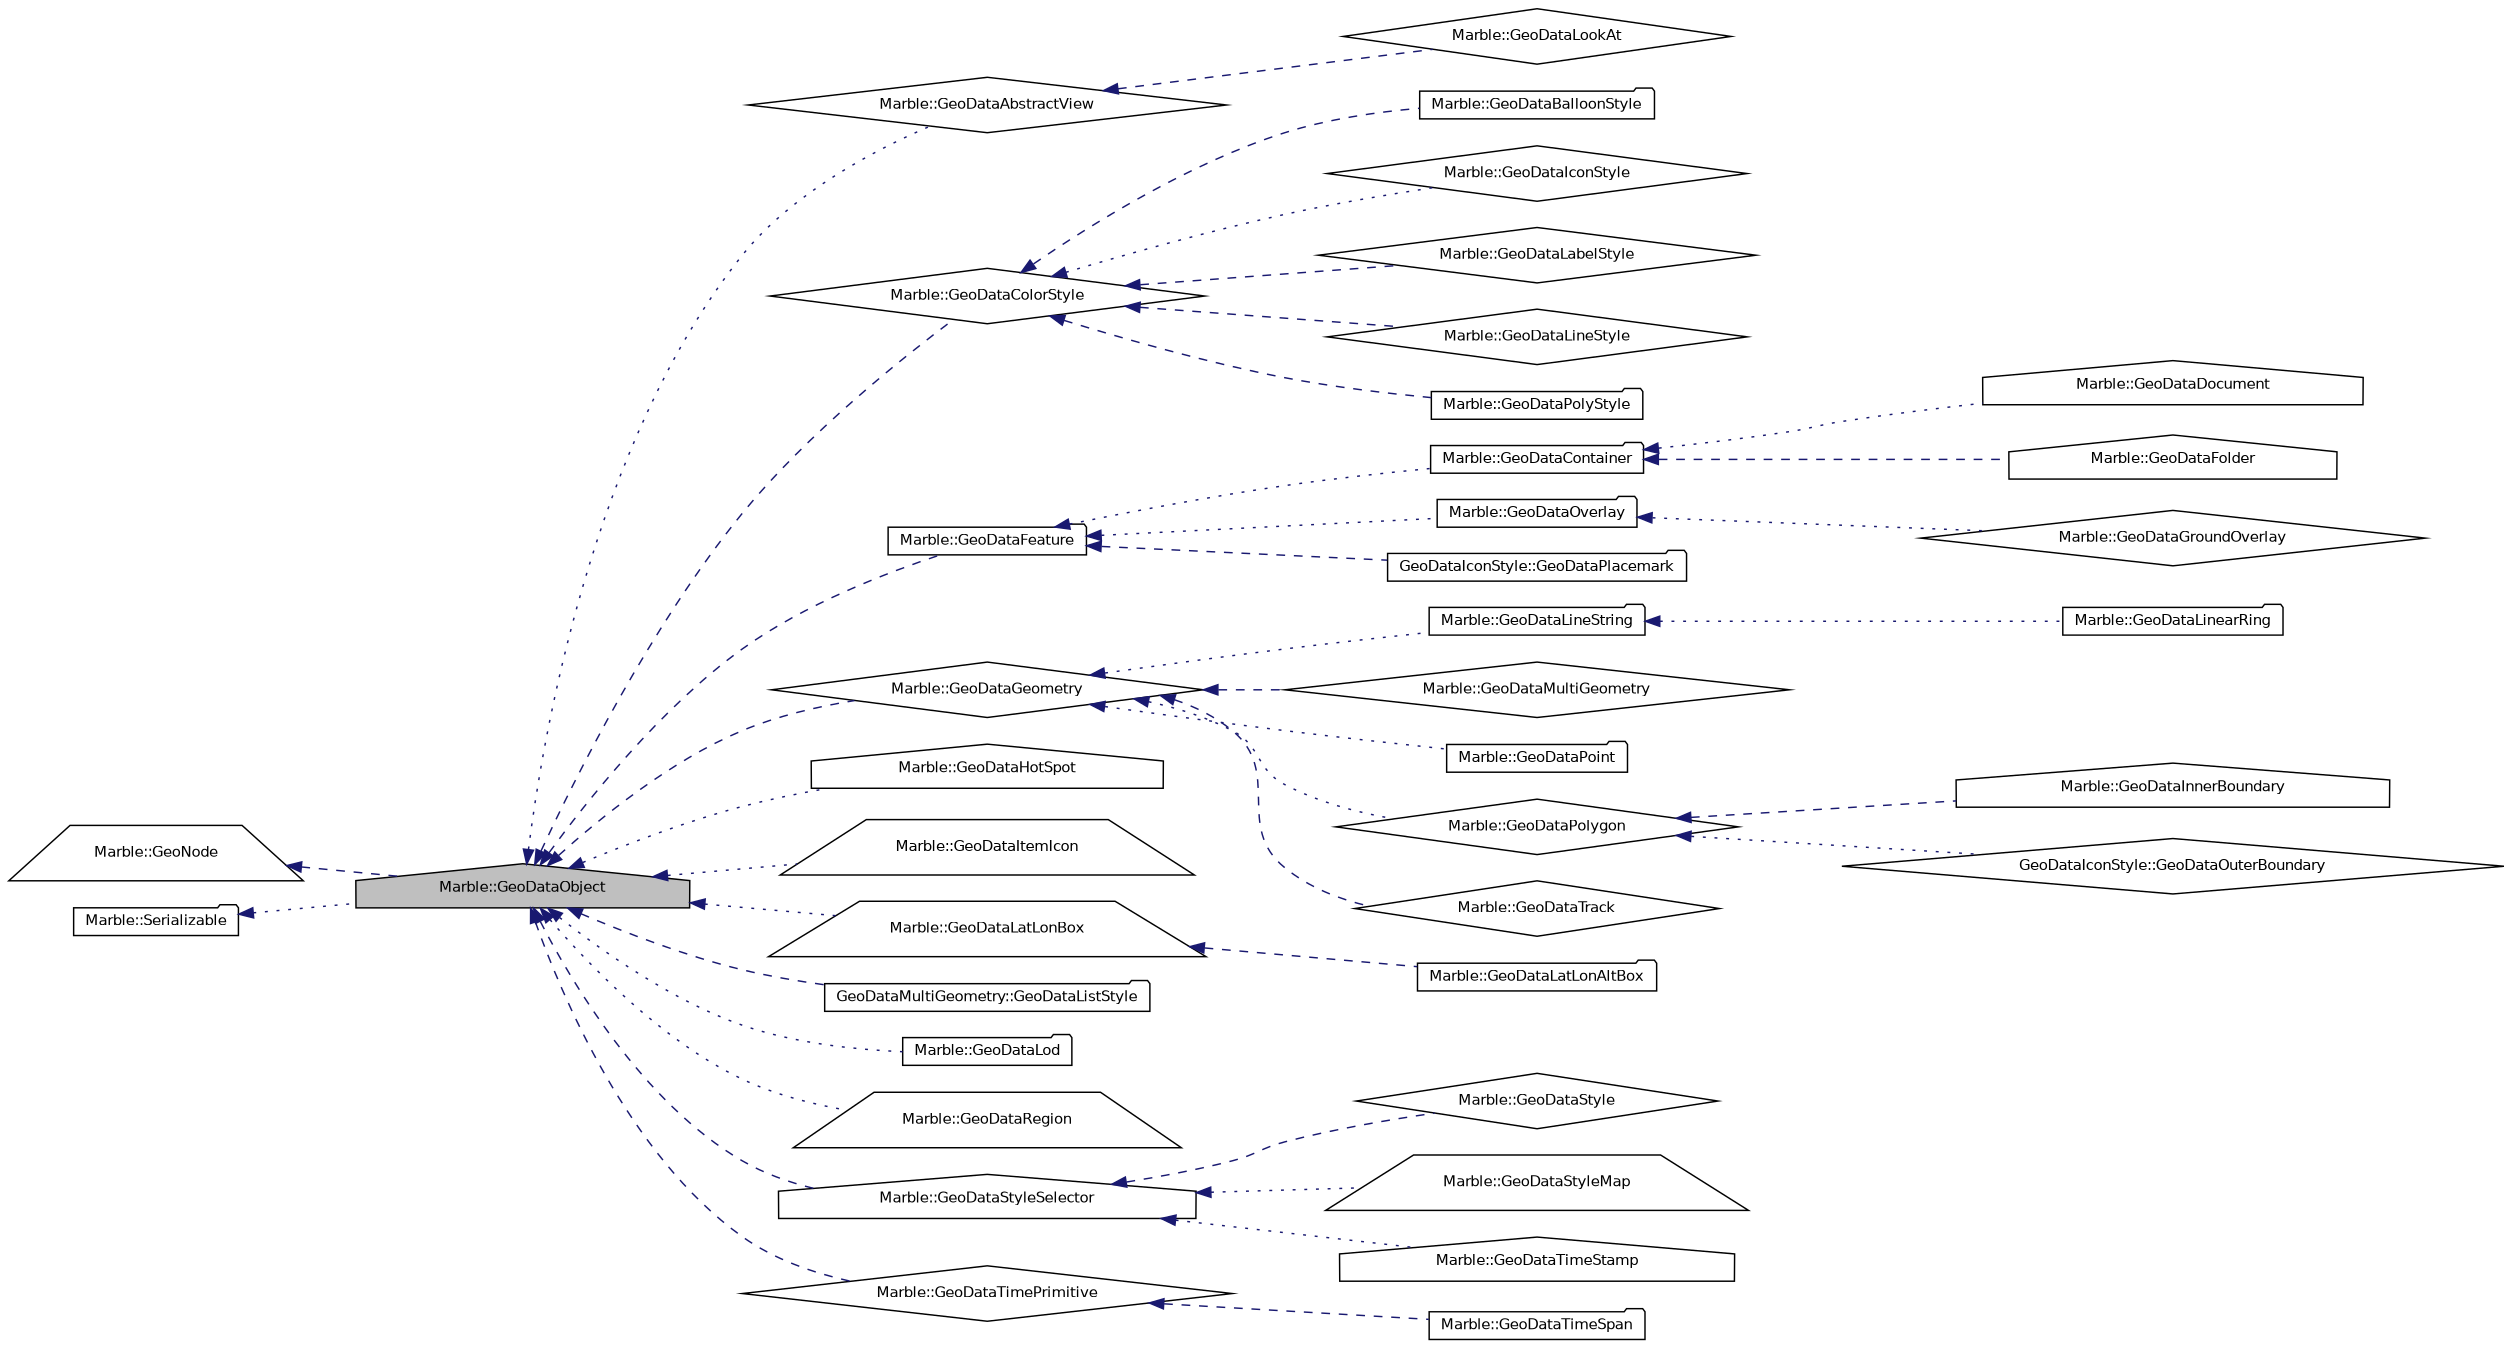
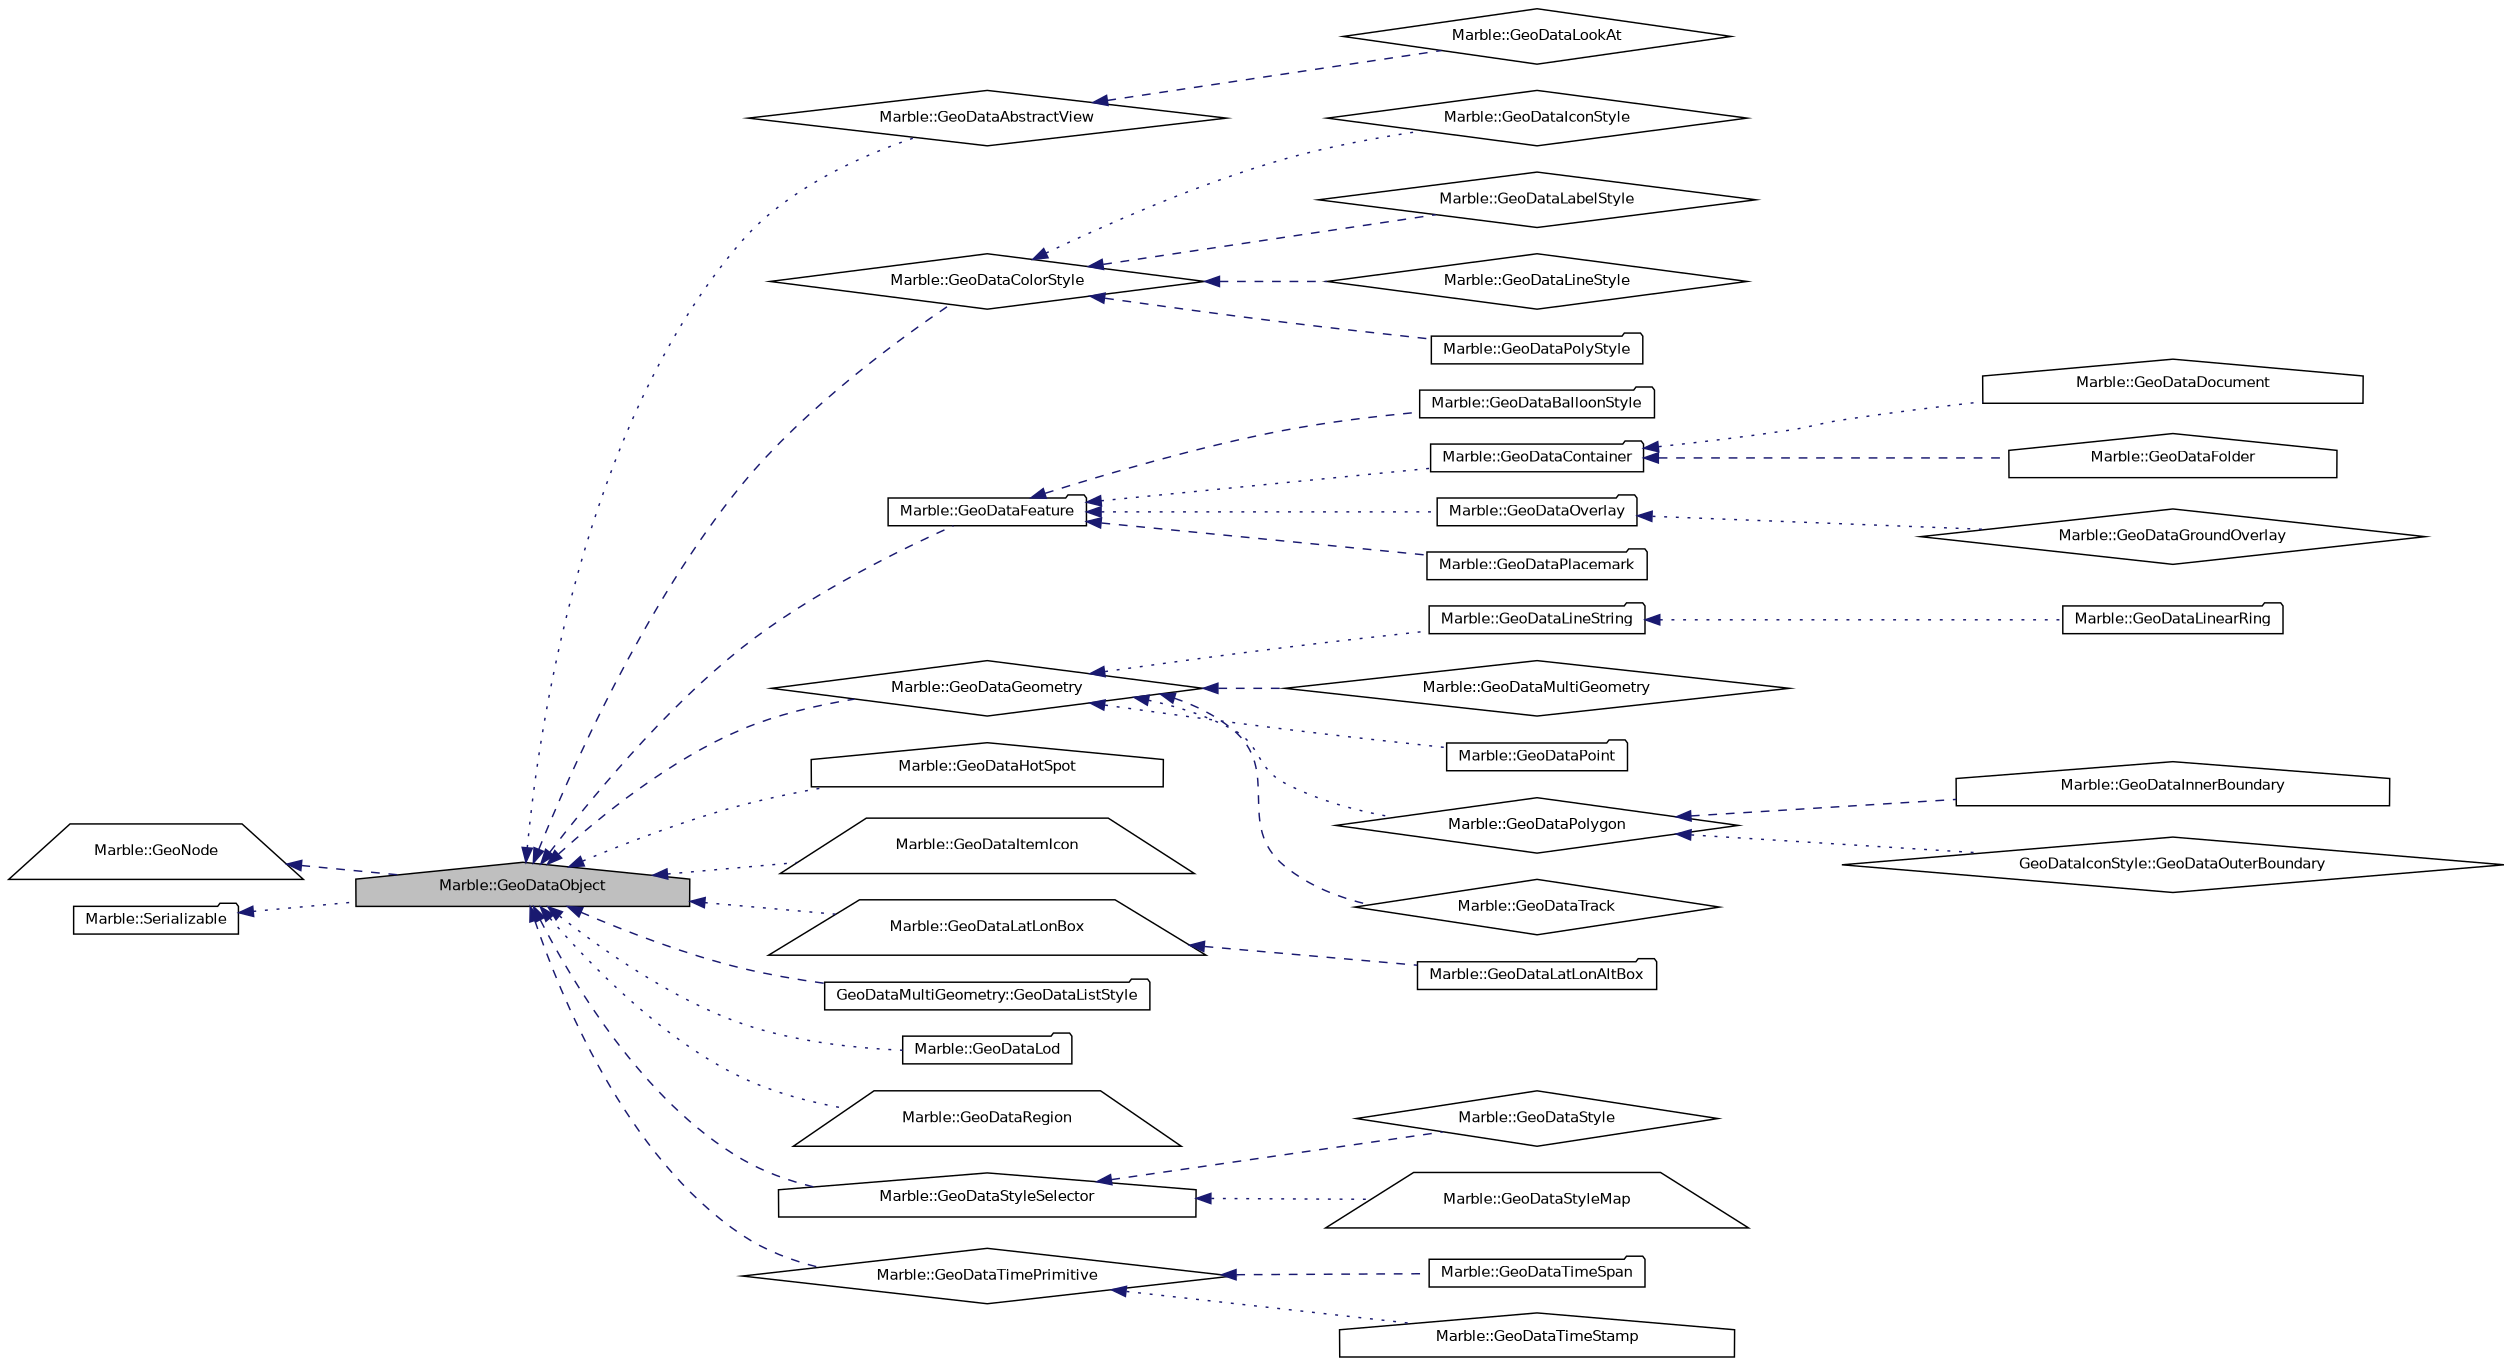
(1216, 159) -> (1230, 442)
(1537, 567) -> (1537, 566)
(1295, 1234) -> (1269, 1307)
